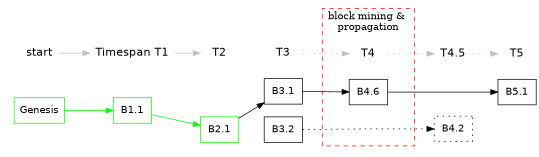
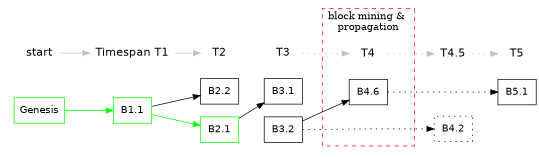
none -> (220, 91)
(317, 92) -> (317, 114)
(439, 92) -> (439, 92)
